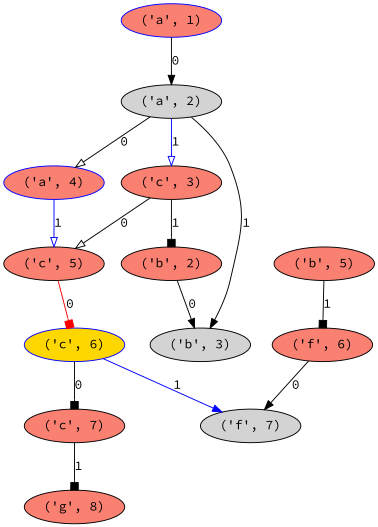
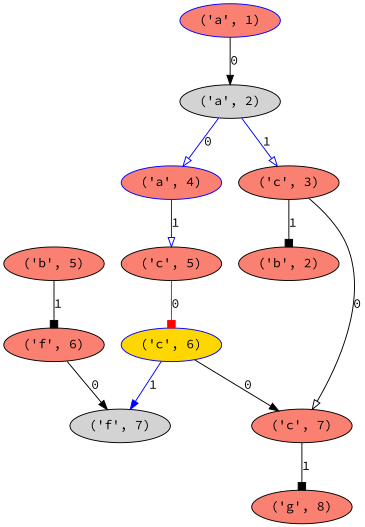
(117, 139) -> (204, 138)
(117, 220) -> (354, 296)
(200, 345) -> none
(75, 381) -> (233, 383)
